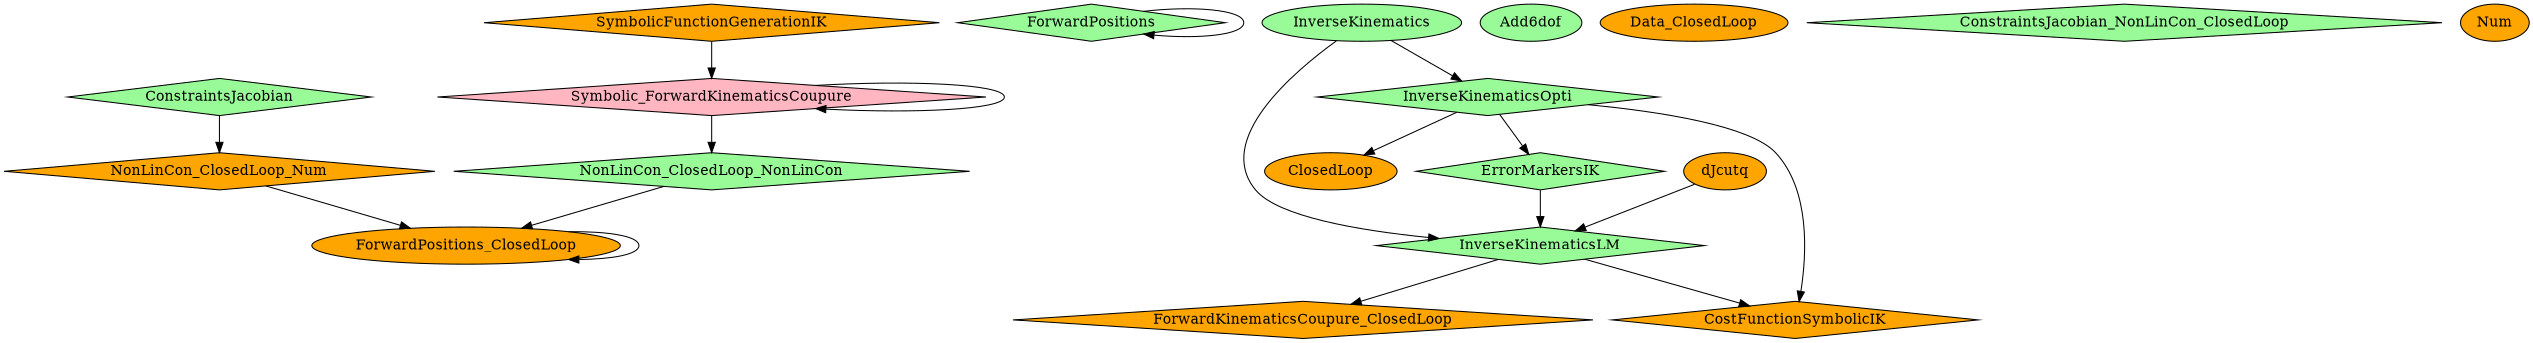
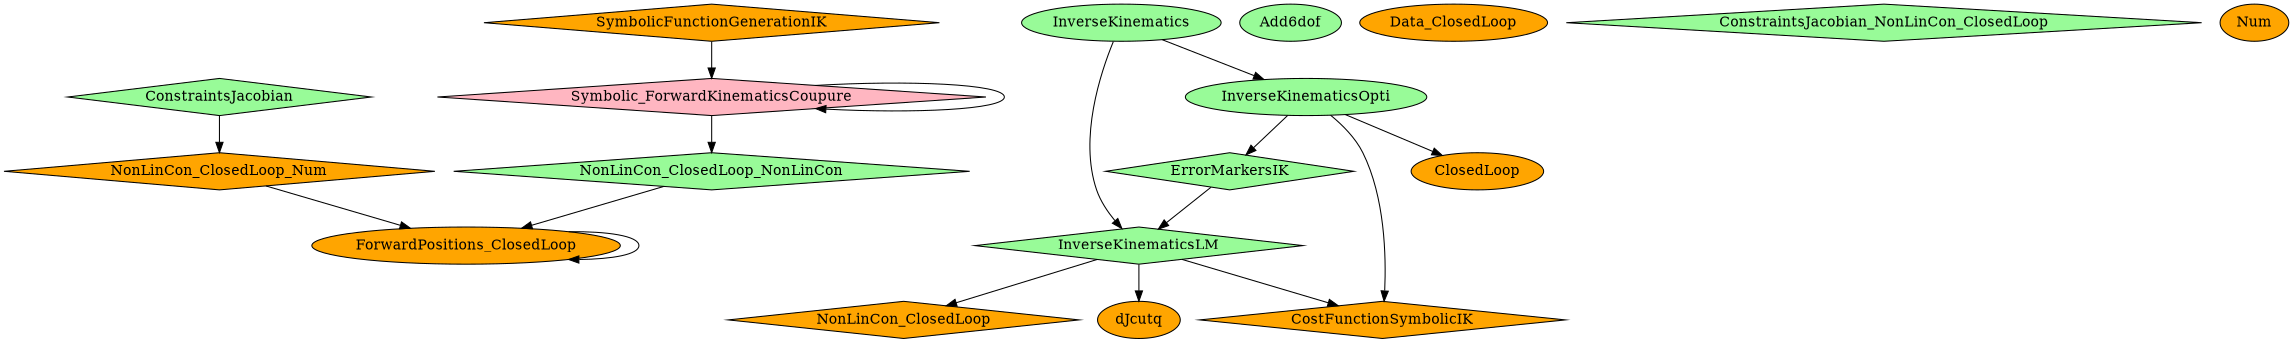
(1091, 23) -> none
(1488, 97) -> (1306, 97)
(1640, 206) -> (1139, 278)
(1303, 320) -> (904, 320)
